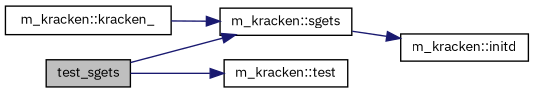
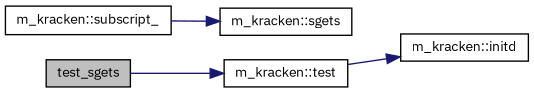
(88, 20) -> (88, 20)
(369, 34) -> (367, 62)
(176, 50) -> none
